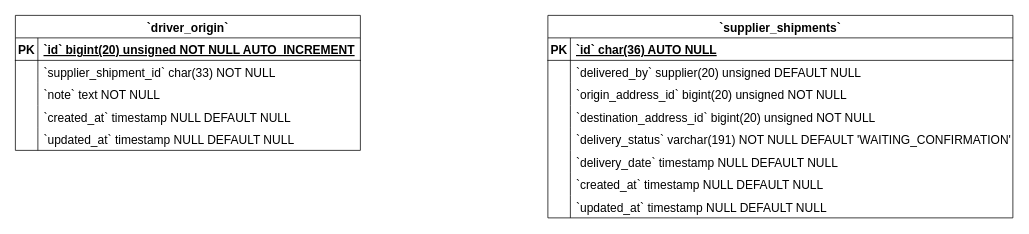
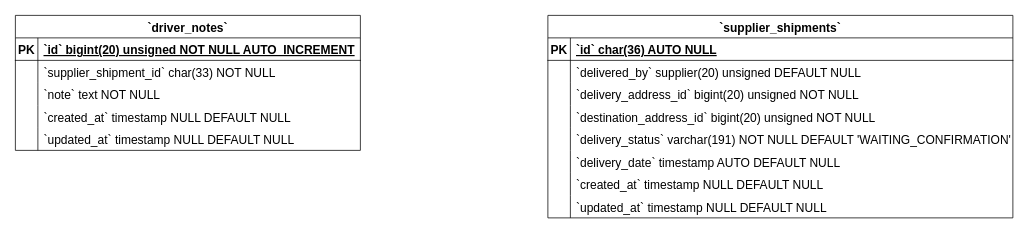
(188, 28) -> (188, 28)
(722, 95) -> (728, 95)
(710, 163) -> (710, 163)
